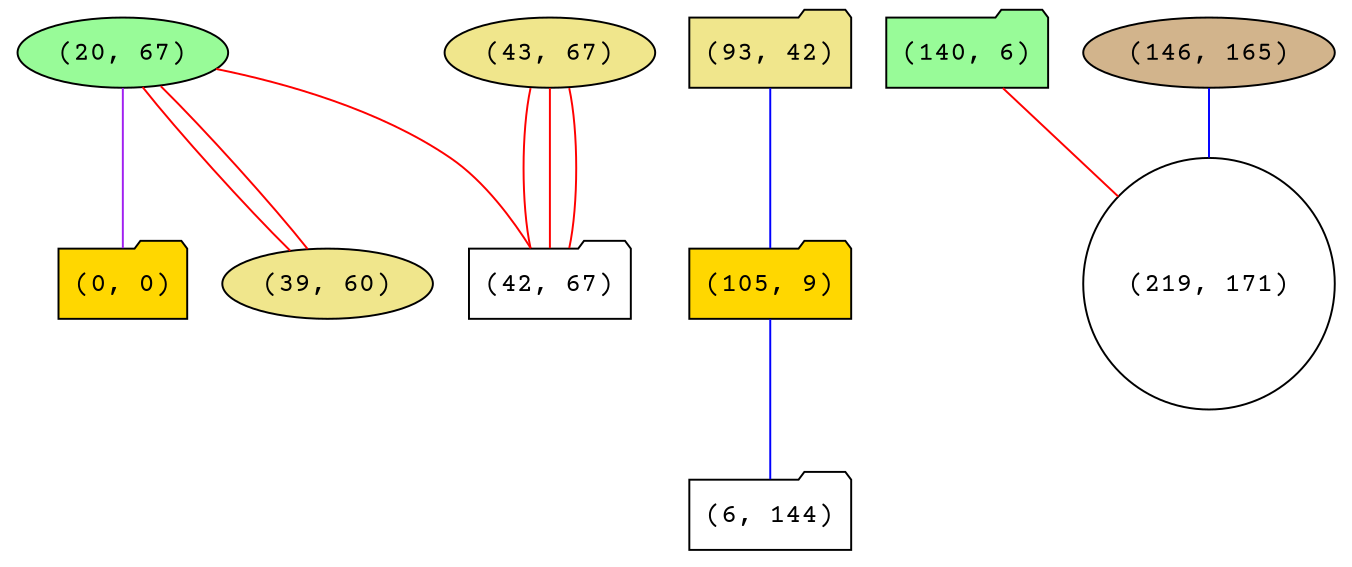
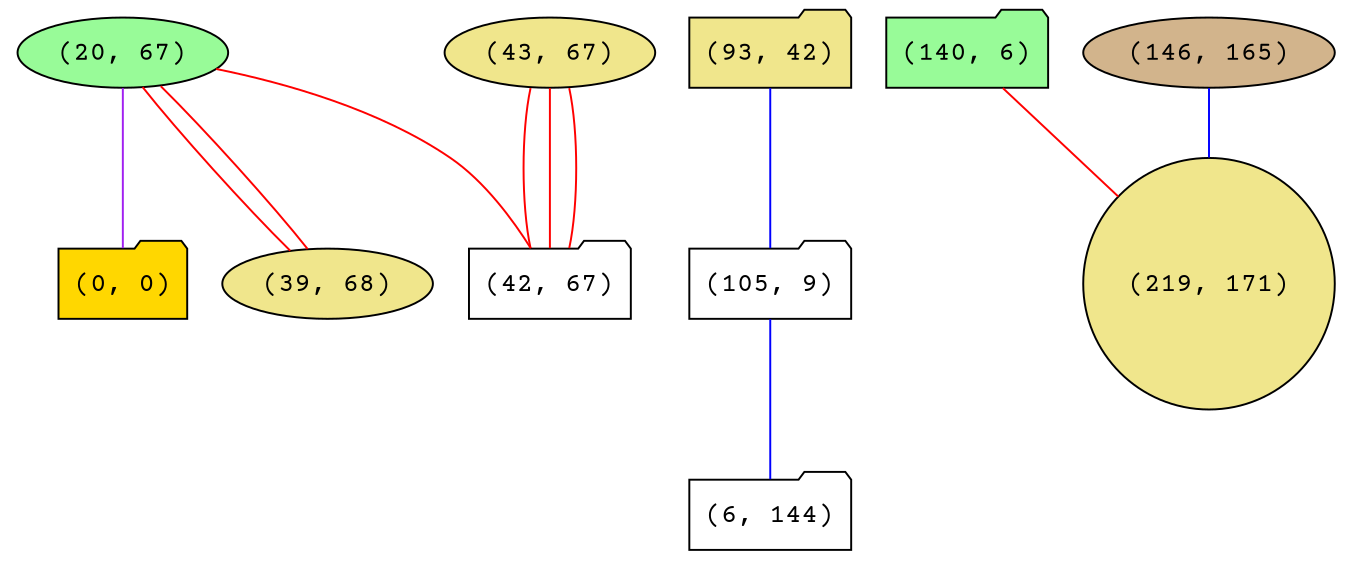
(328, 284) -> (328, 284)
(770, 284) -> (770, 284)
(1209, 284) -> (1209, 284)
